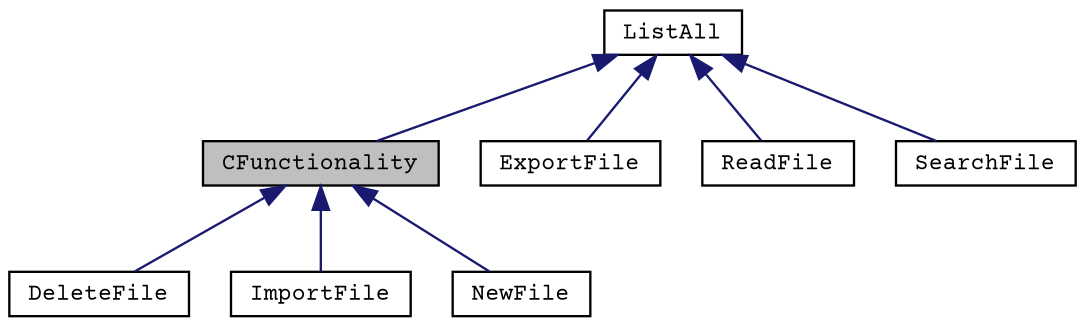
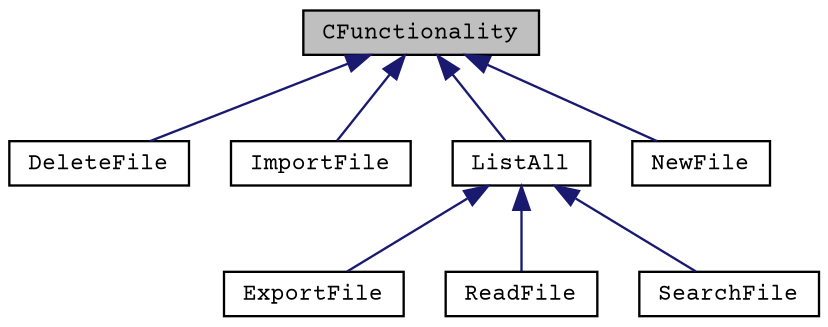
(486, 102) -> (479, 107)
